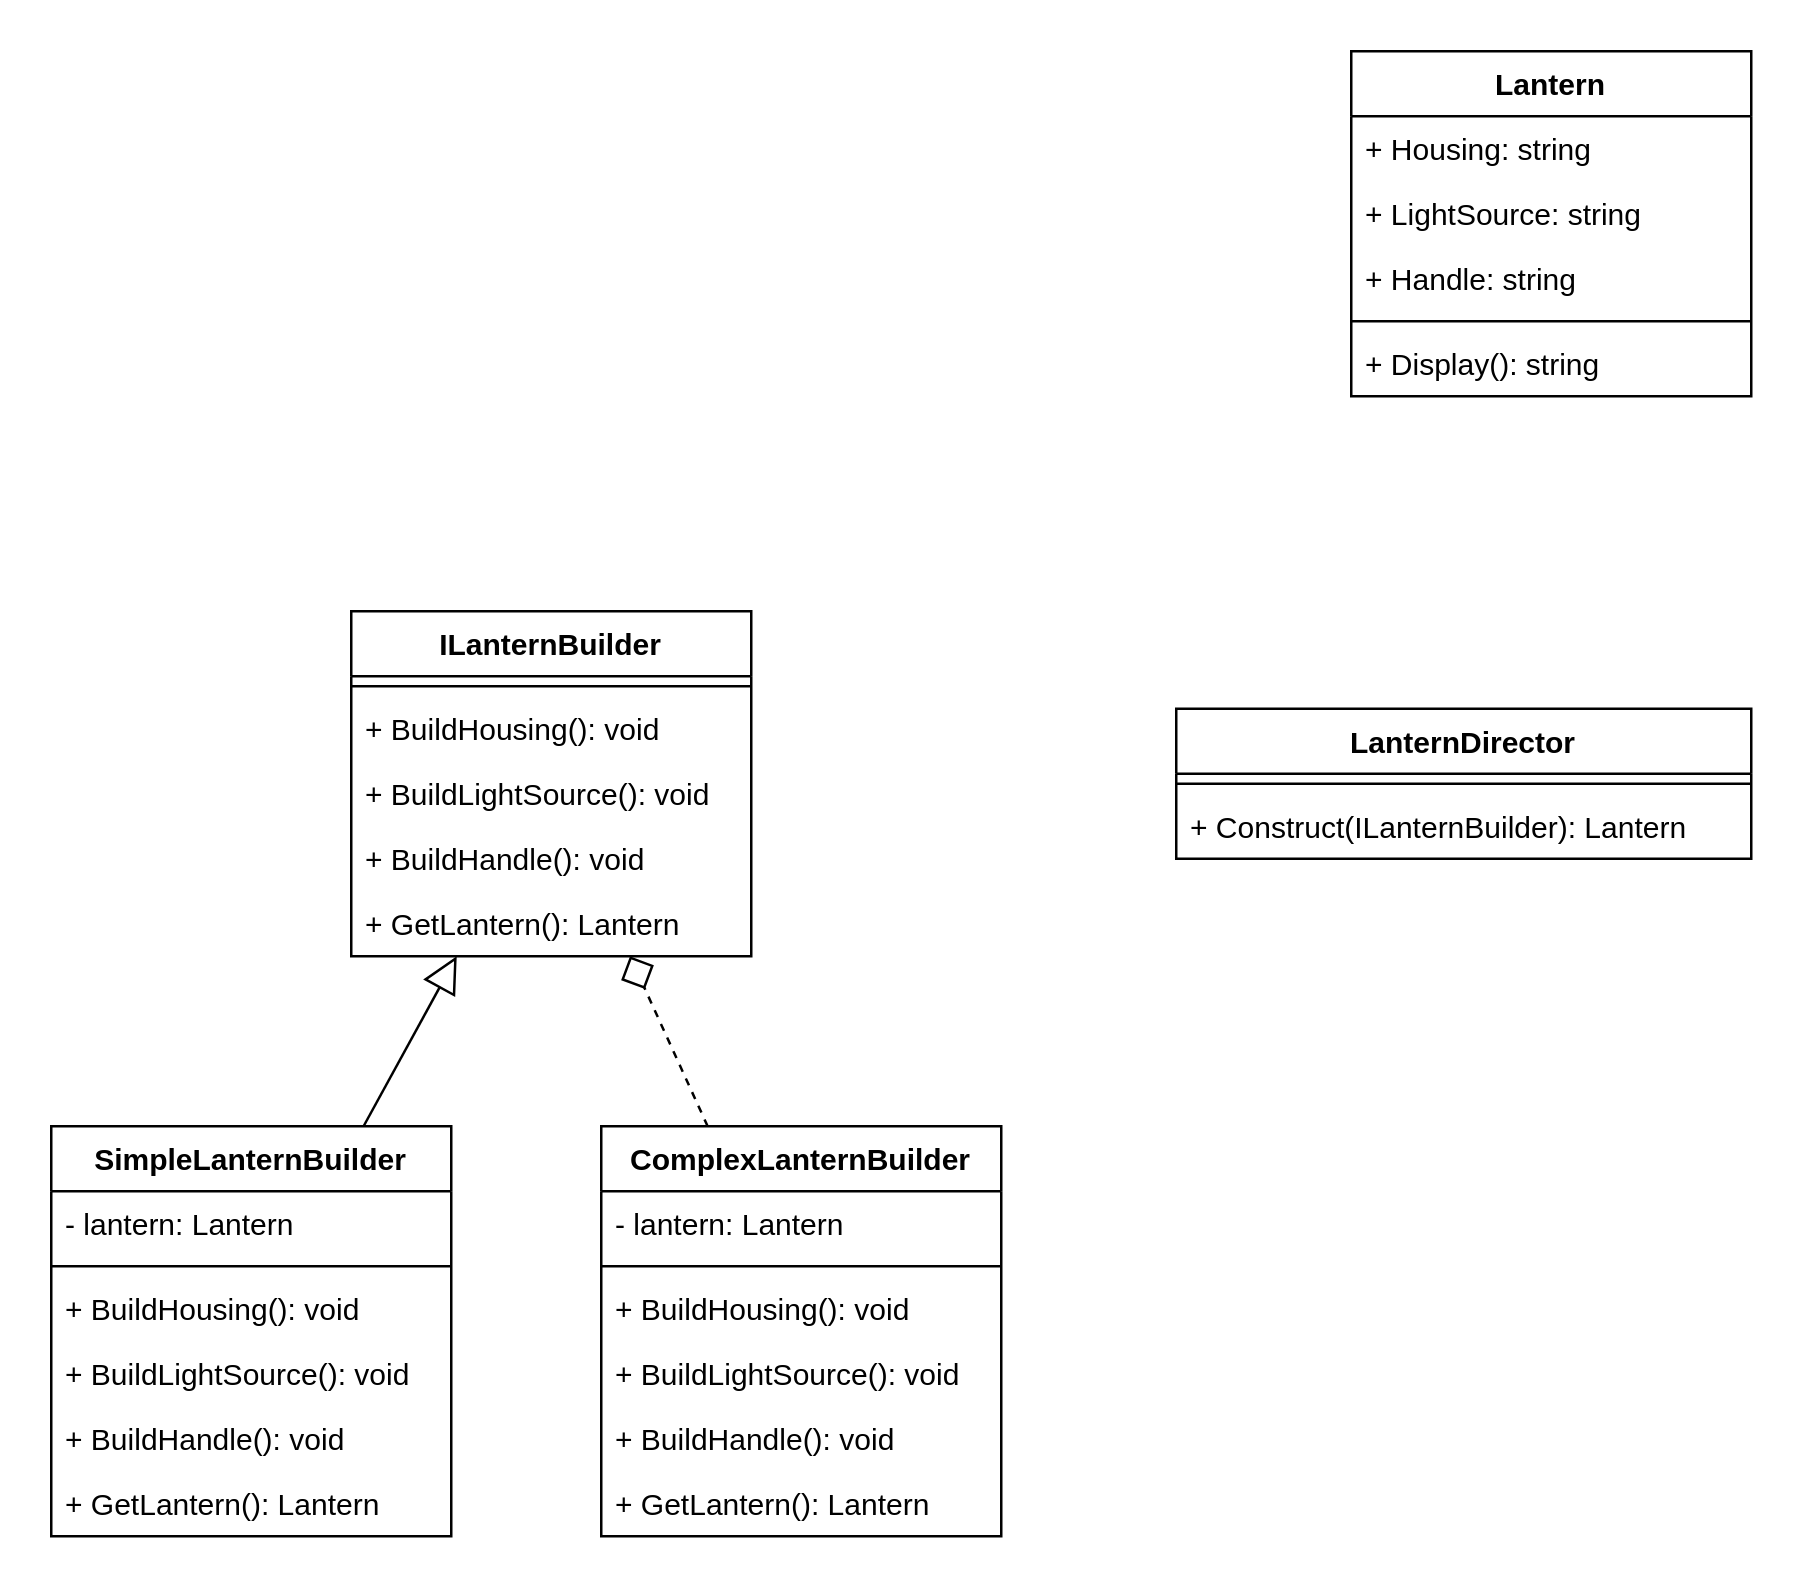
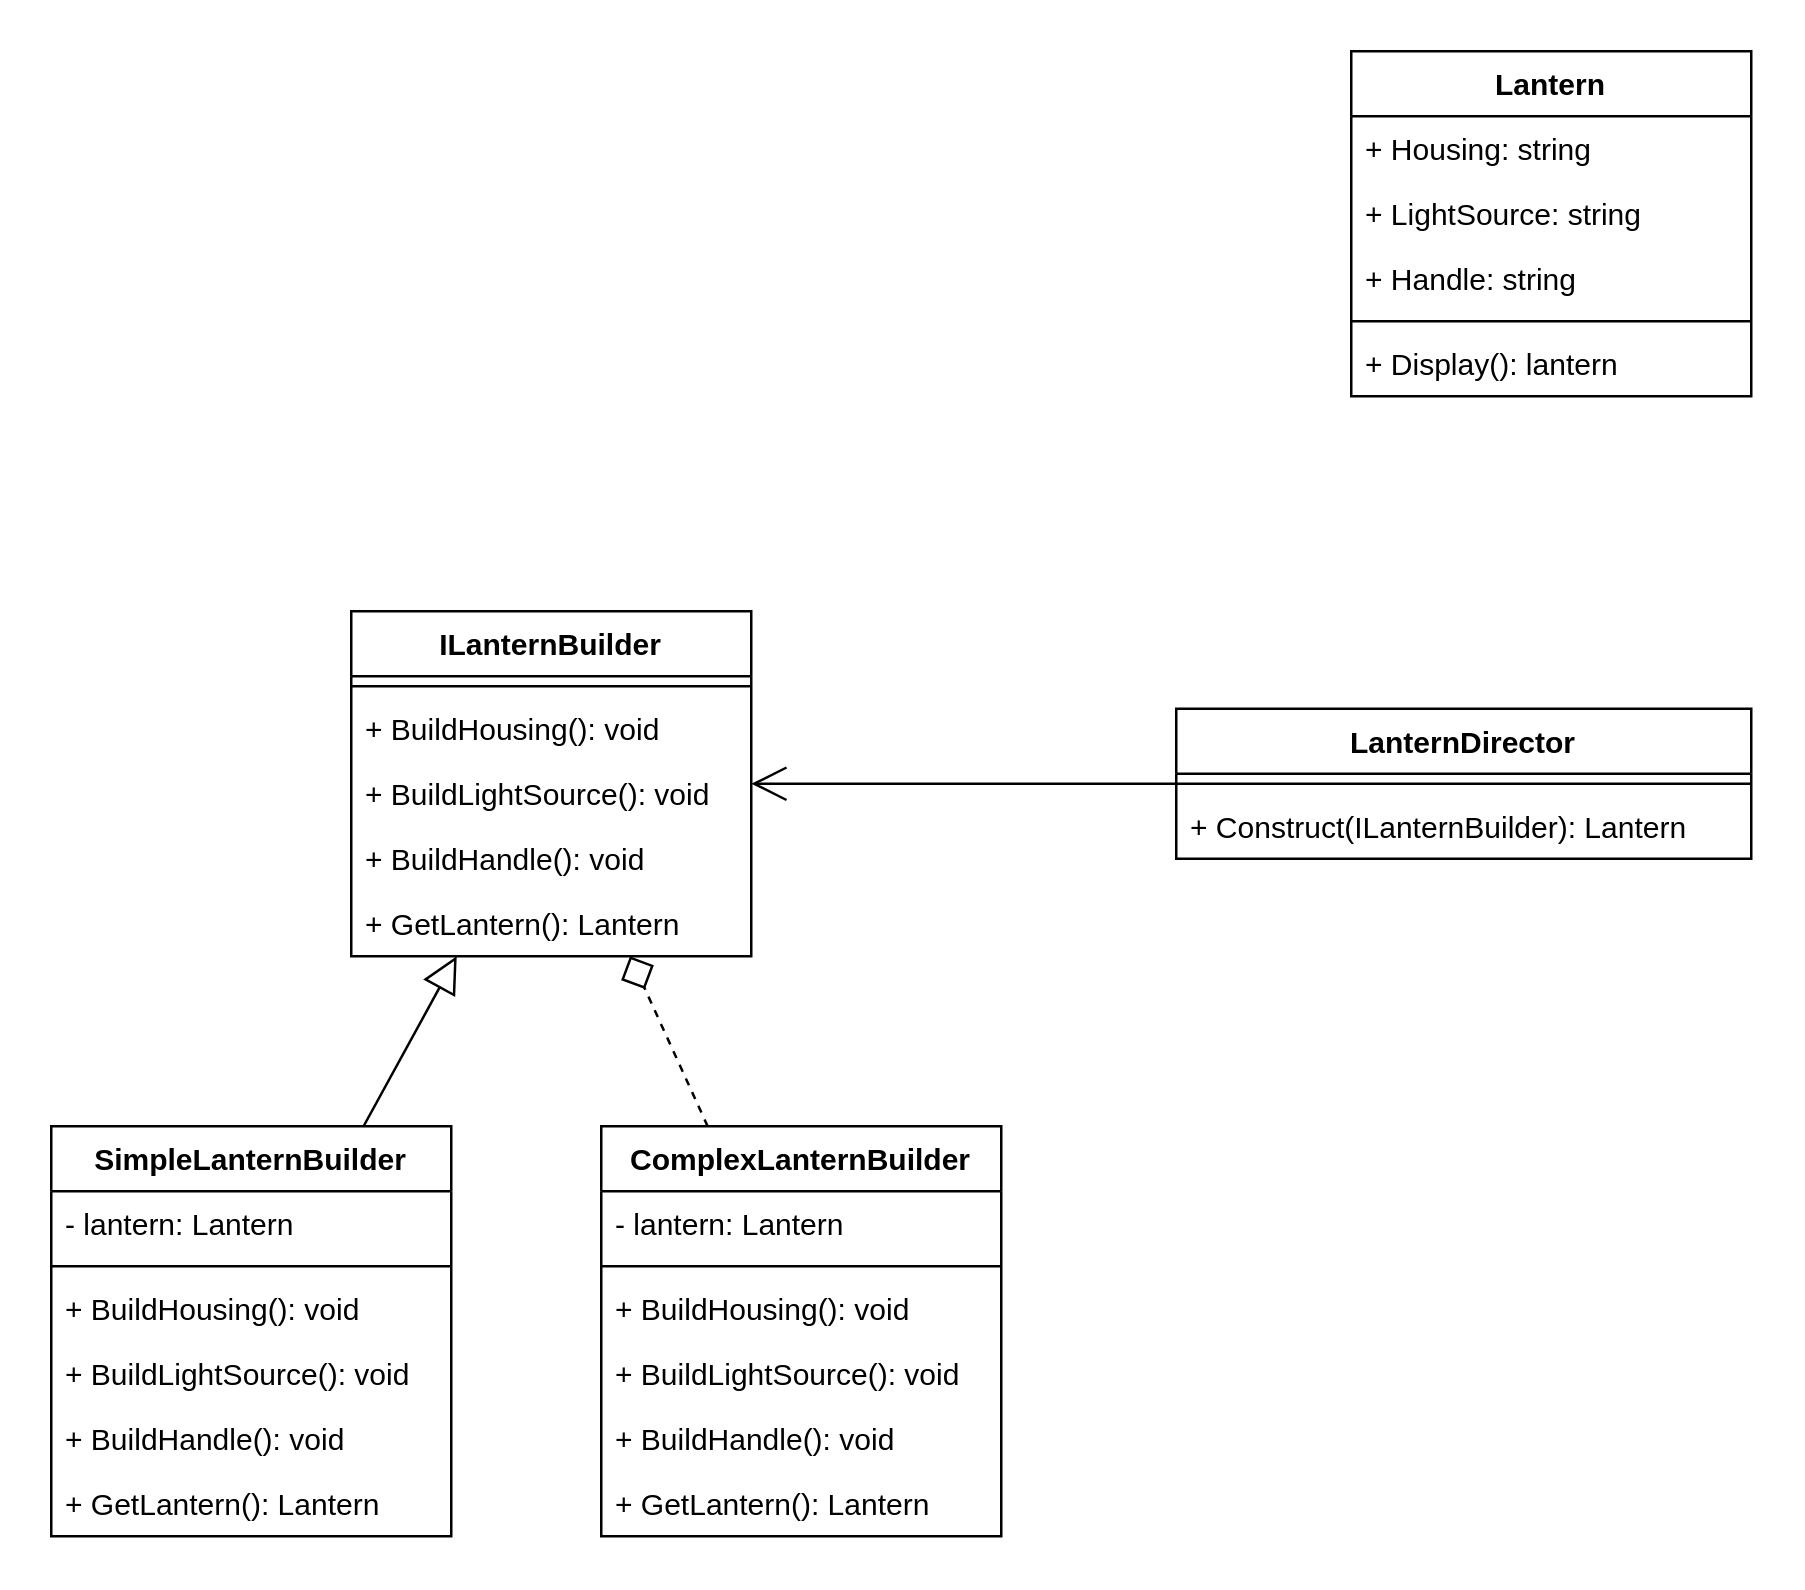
(1502, 367) -> (1511, 367)
none -> (965, 784)
